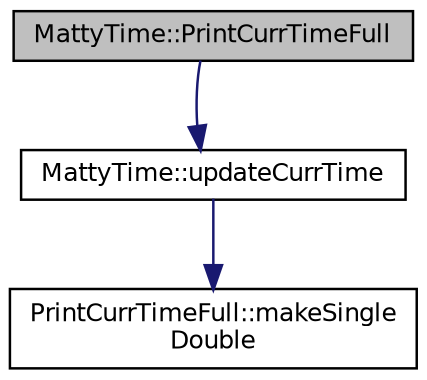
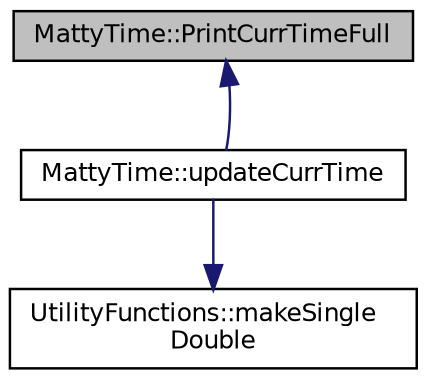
(197, 93) -> (230, 118)
(213, 329) -> (213, 329)
